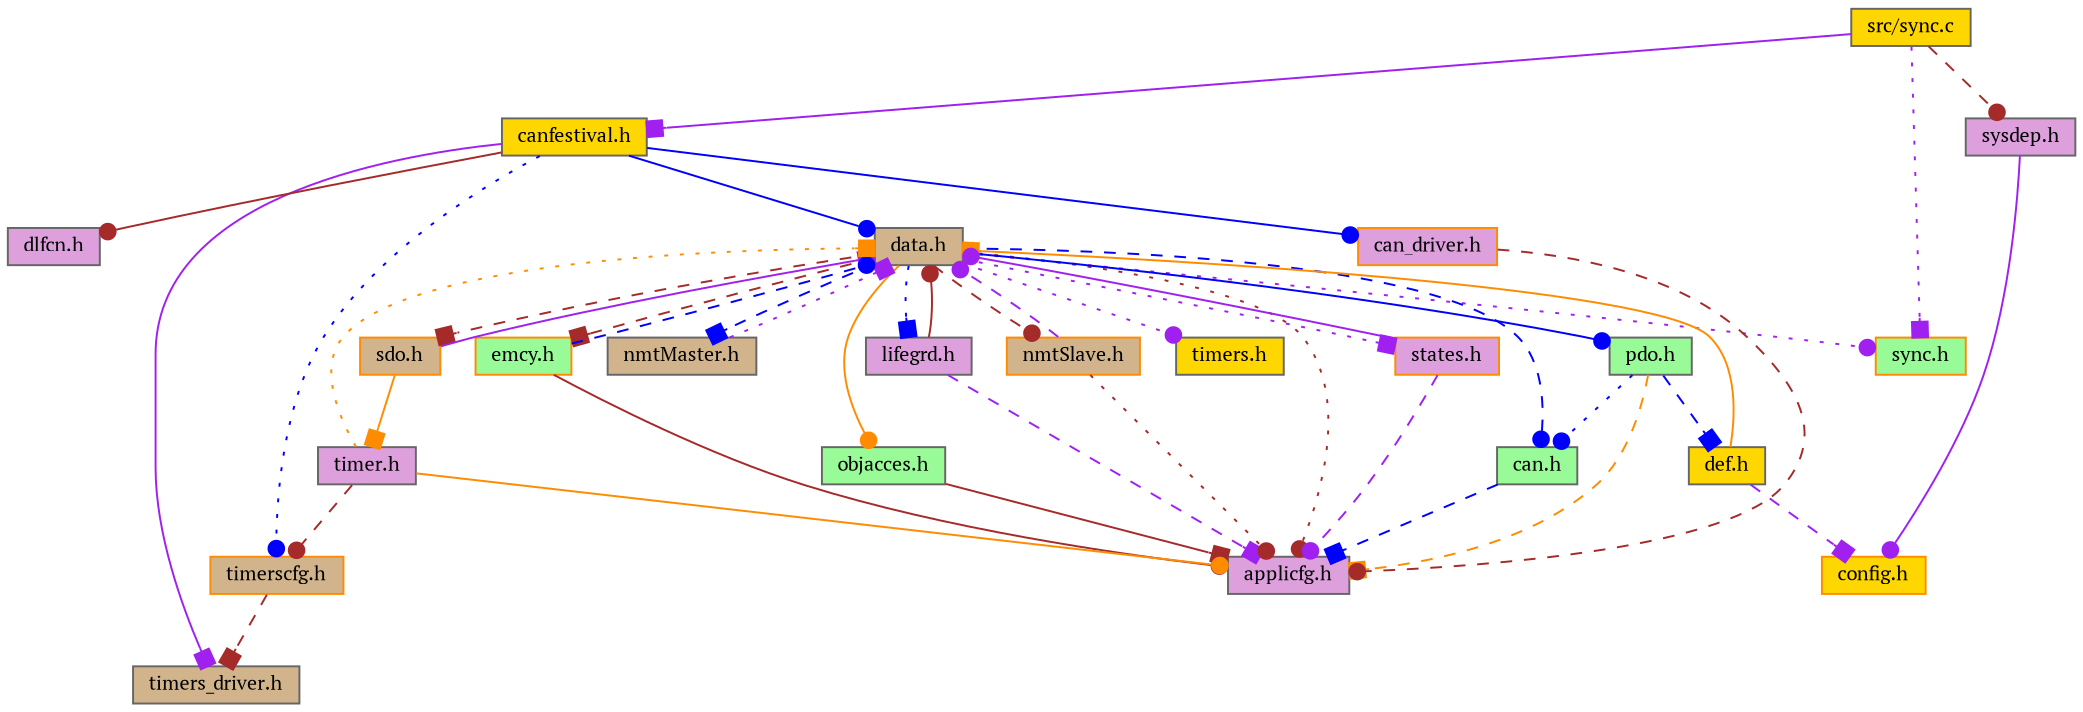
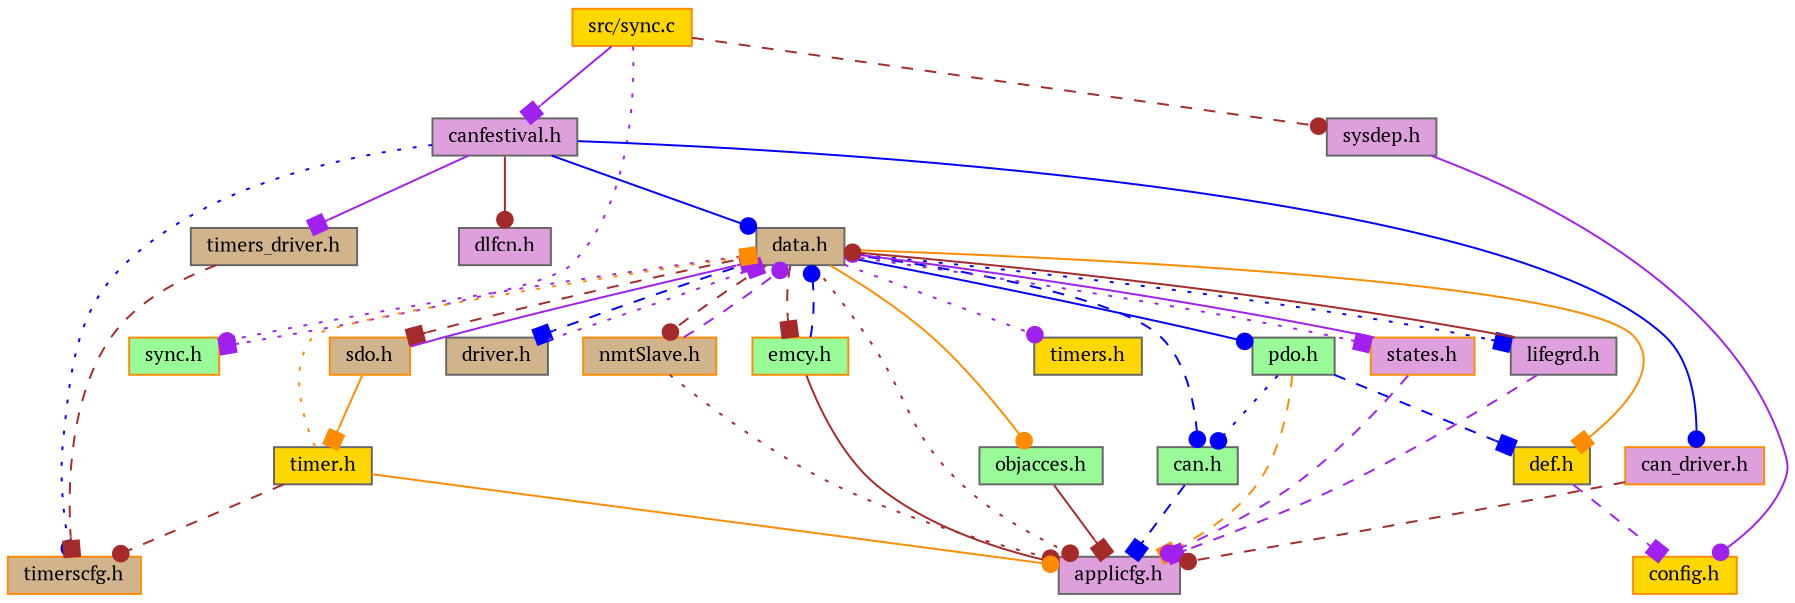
(1911, 27) -> (632, 27)
(574, 137) -> (505, 137)
(1428, 282) -> (1303, 275)
(682, 356) -> (497, 356)
(367, 466) -> (323, 466)
(251, 622) -> (93, 372)
